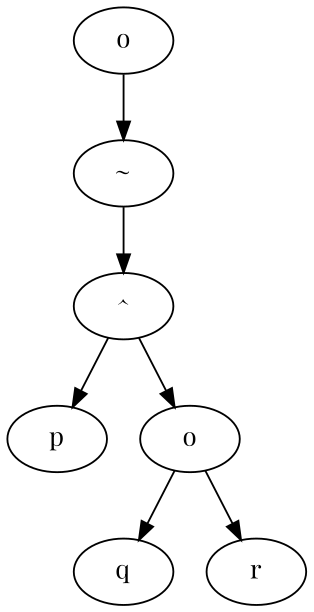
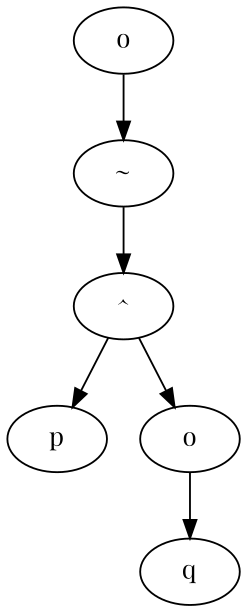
(256, 572) -> none
